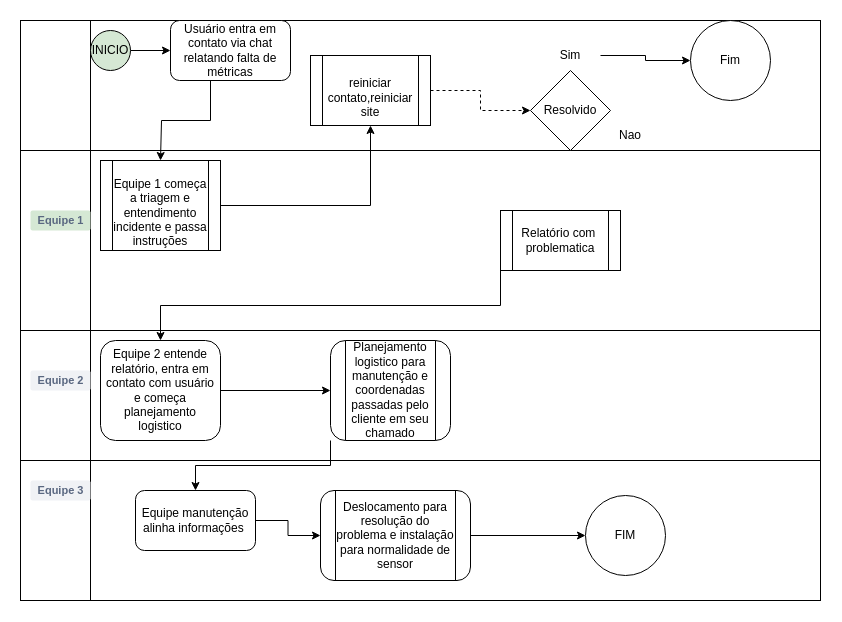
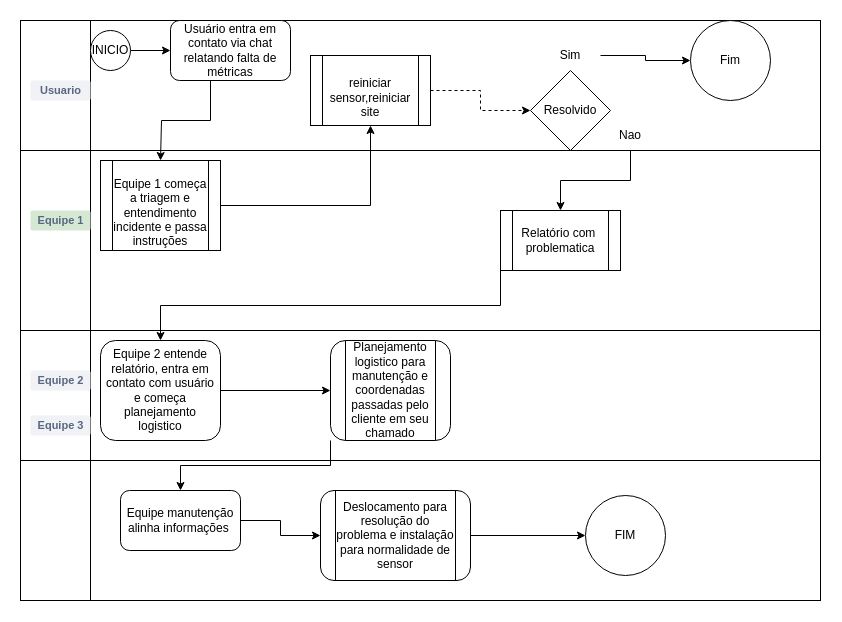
(111, 51) -> (111, 51)
none -> (61, 91)
(371, 91) -> (371, 91)
none -> (599, 181)
(61, 491) -> (61, 426)
(196, 521) -> (181, 521)
